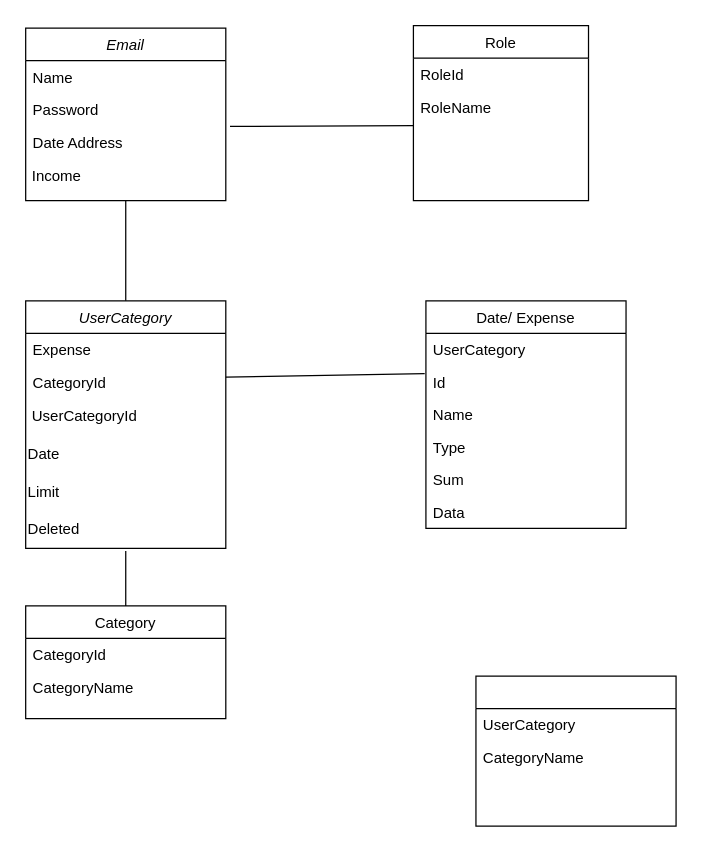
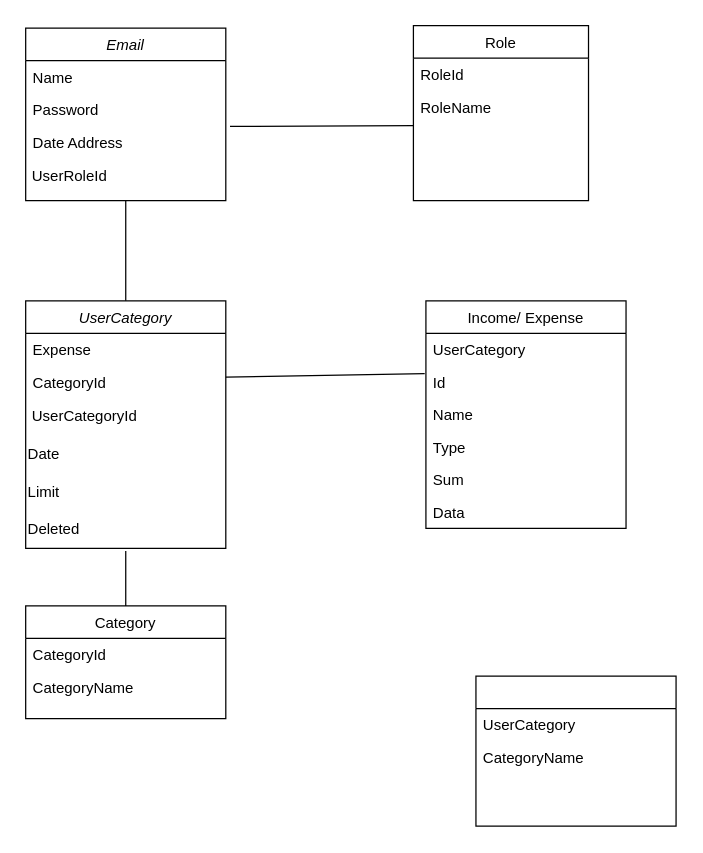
(53, 177) -> (68, 177)
(525, 318) -> (525, 318)
